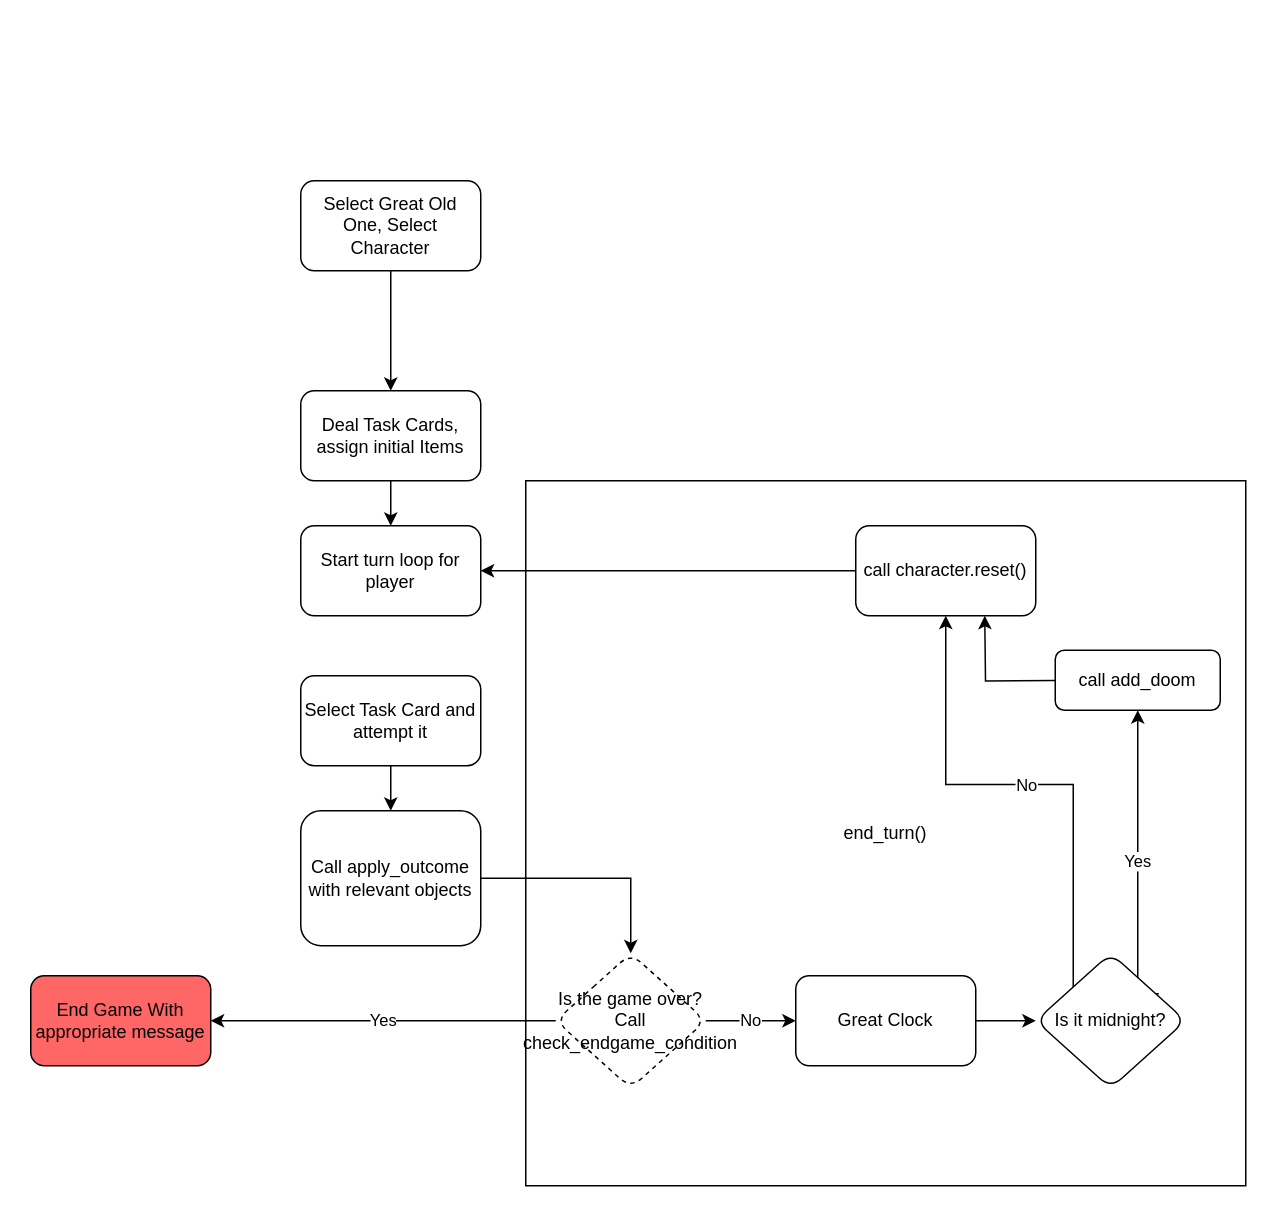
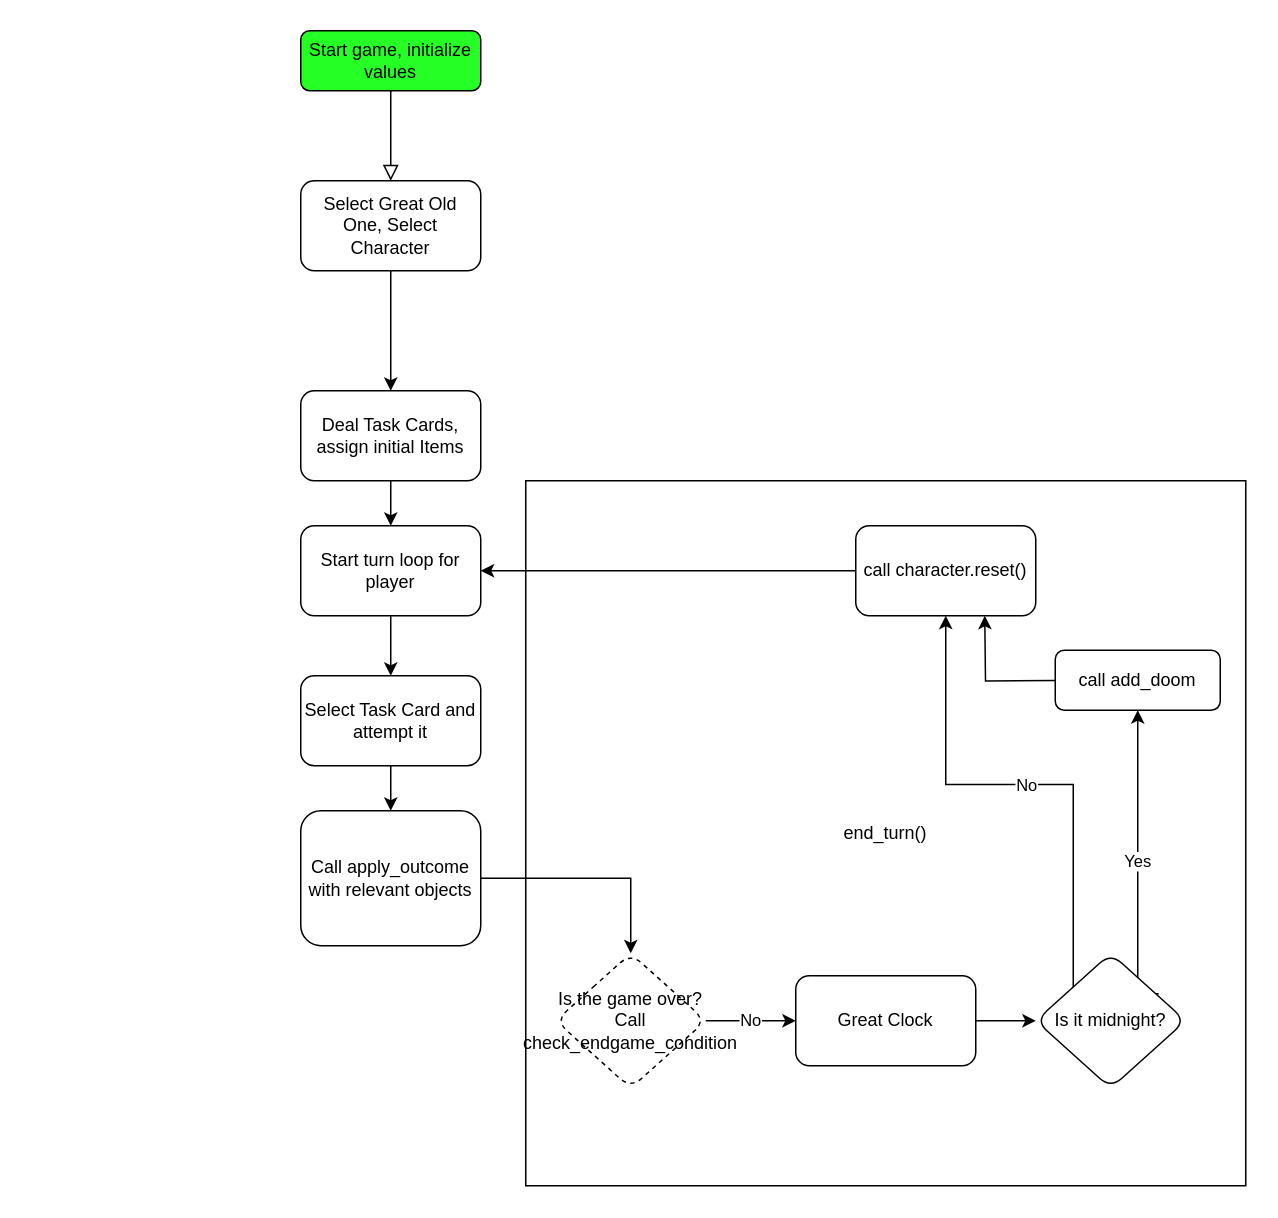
none -> (391, 61)
none -> (391, 128)
none -> (391, 641)
(121, 1021) -> none
(389, 1021) -> none
